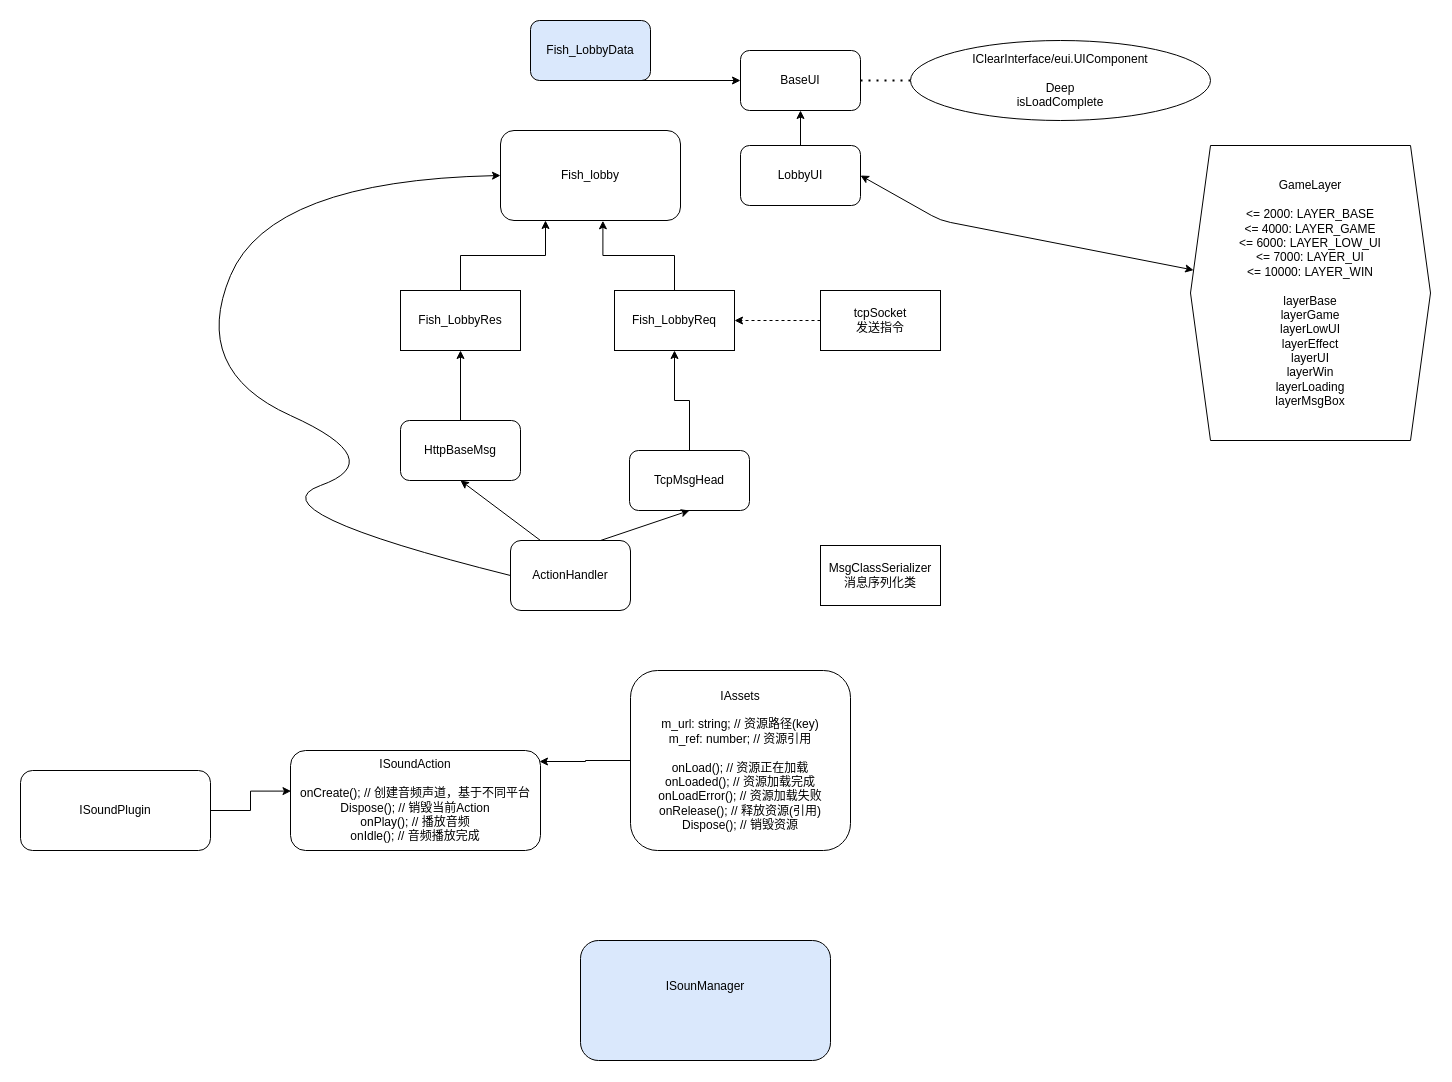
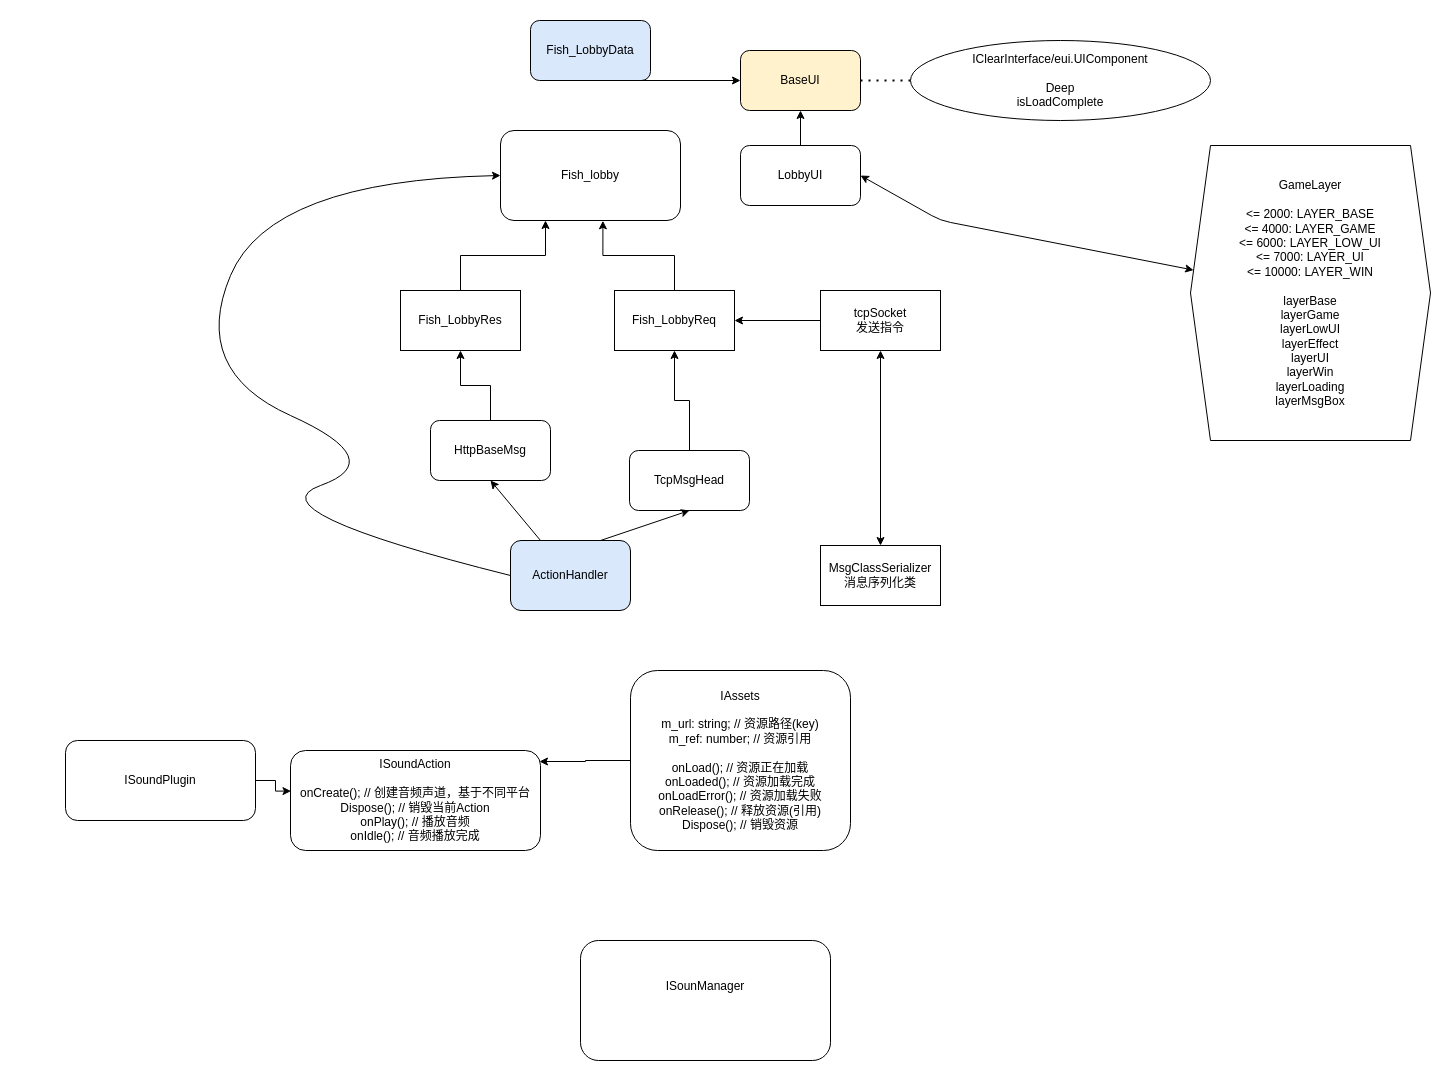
(801, 81) -> (801, 81)
(780, 321) -> (780, 321)
none -> (881, 448)
(461, 451) -> (491, 451)
(571, 576) -> (571, 576)
(116, 811) -> (161, 781)
(706, 1001) -> (706, 1001)
